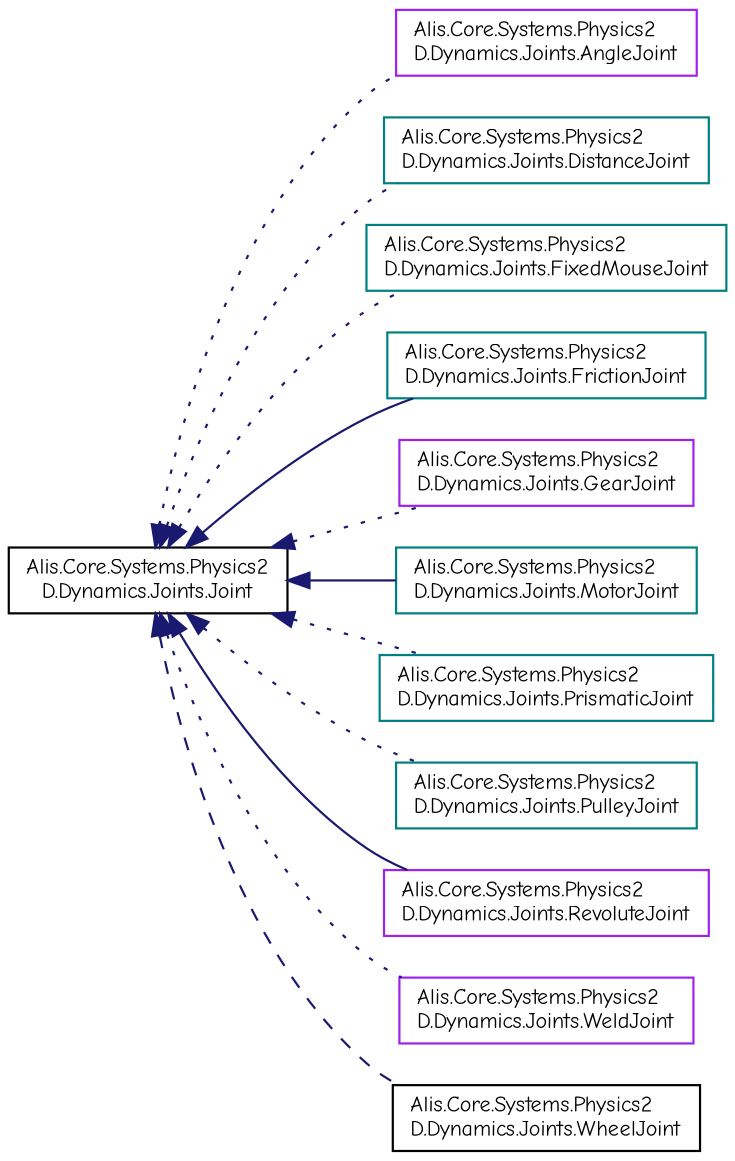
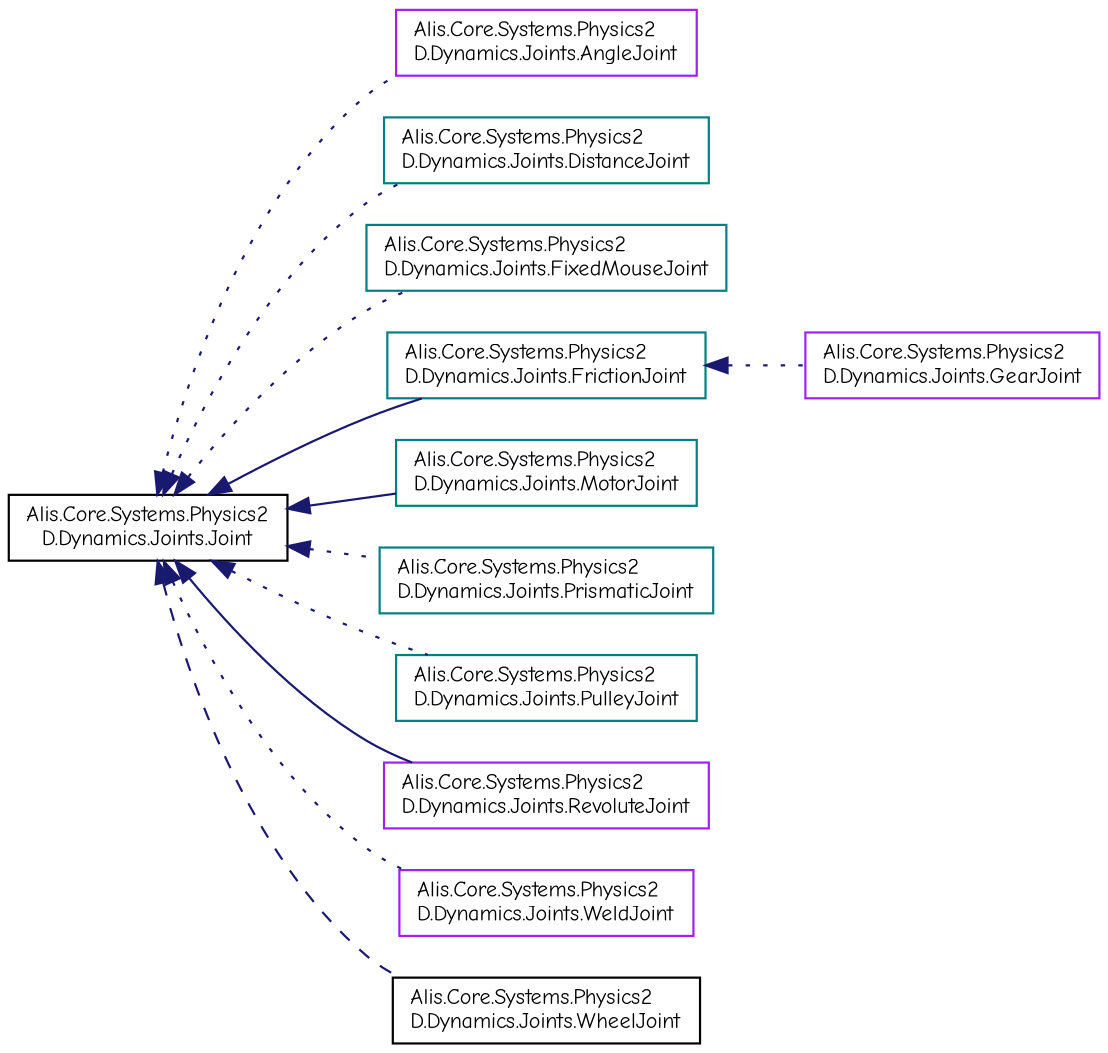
(358, 524) -> (767, 365)
